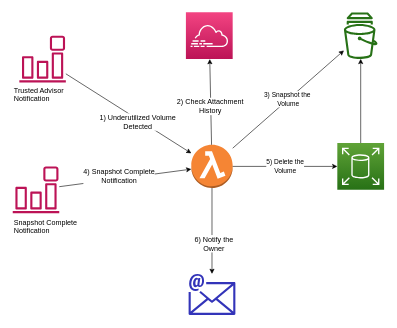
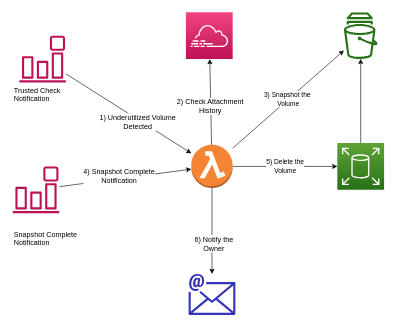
(42, 95) -> (39, 95)
(49, 229) -> (49, 241)
